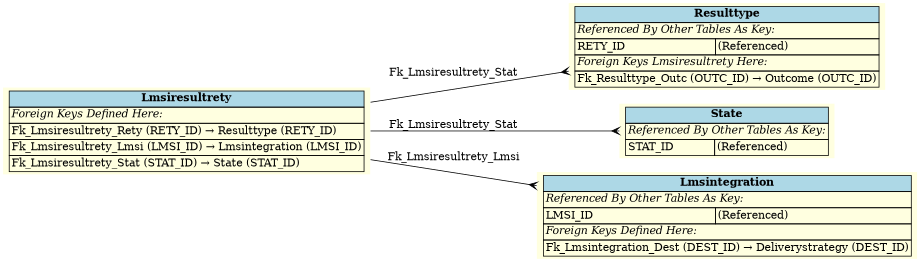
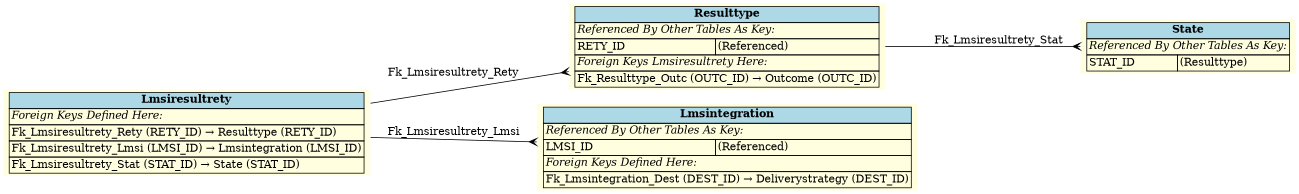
(454, 73) -> (454, 73)
(491, 131) -> (979, 46)
(752, 147) -> (1214, 63)
